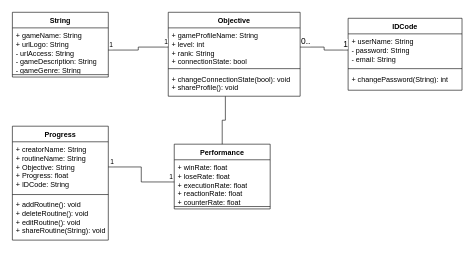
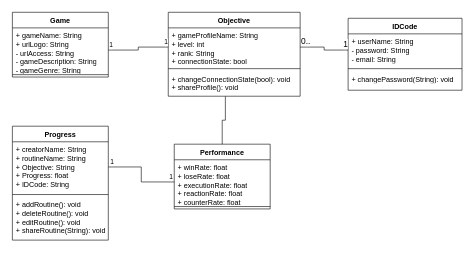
(60, 21) -> (60, 21)
(406, 80) -> (406, 84)
